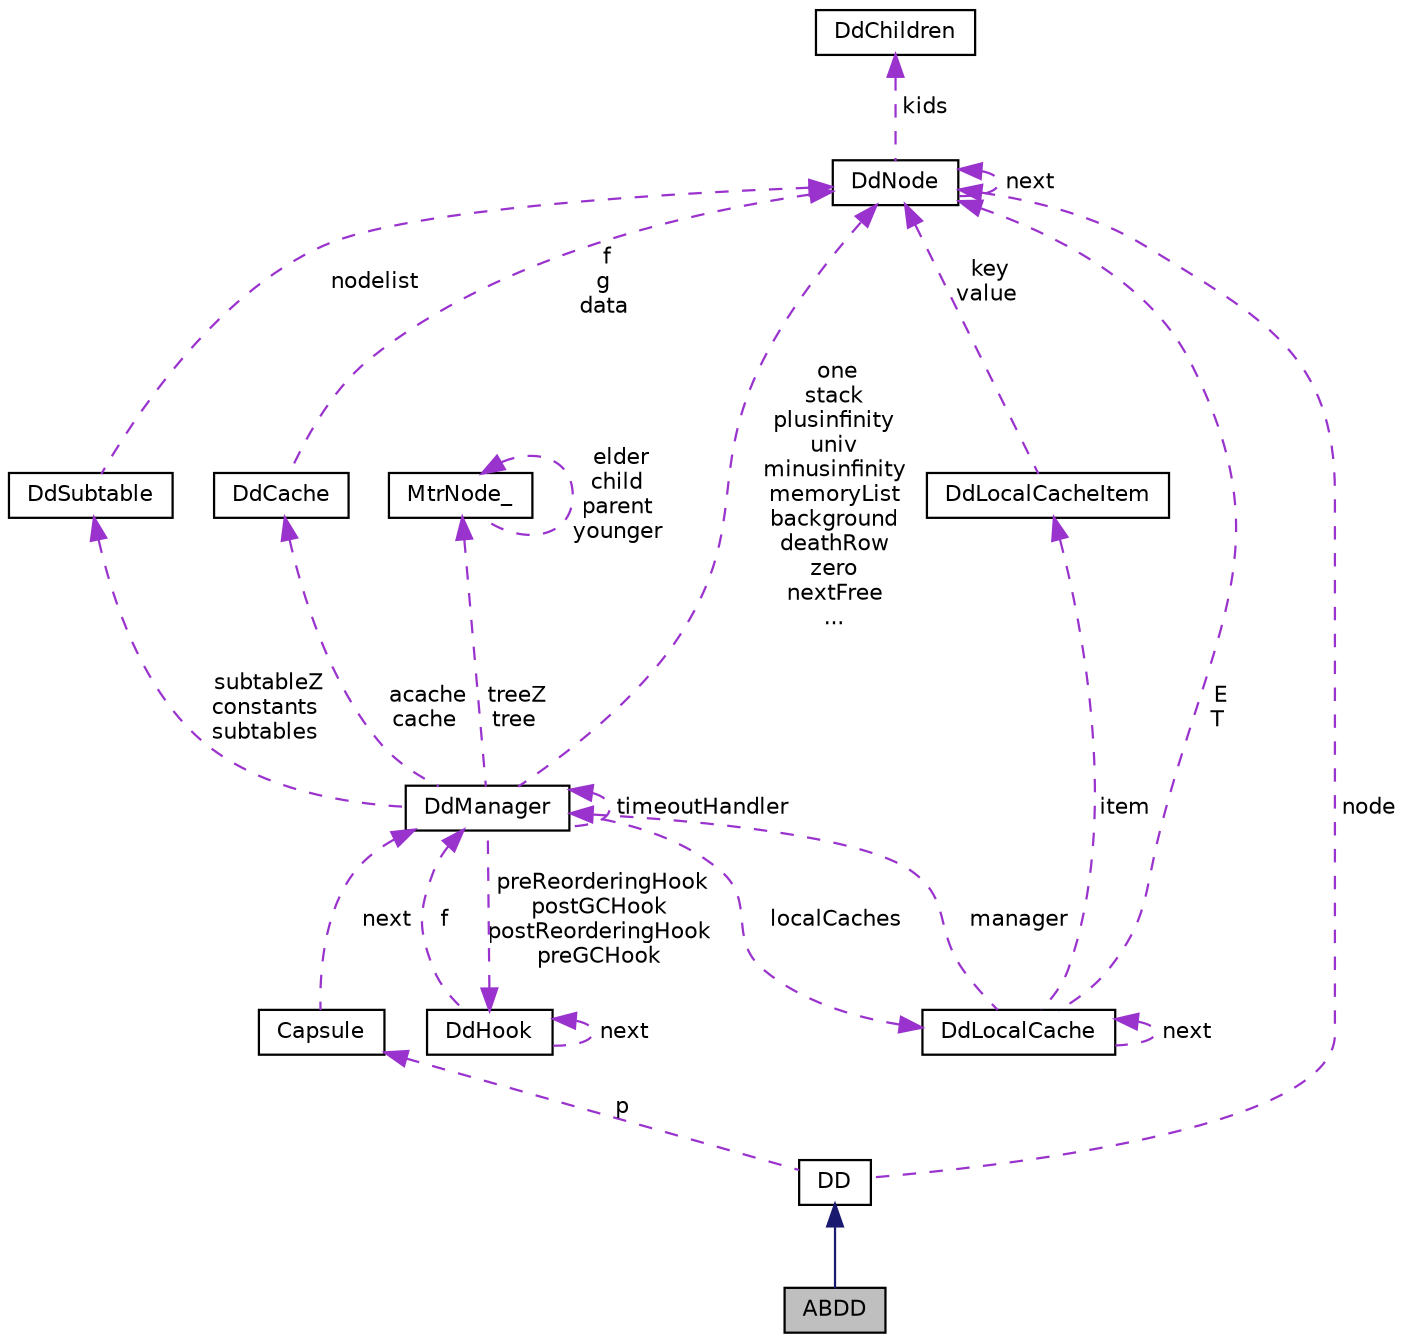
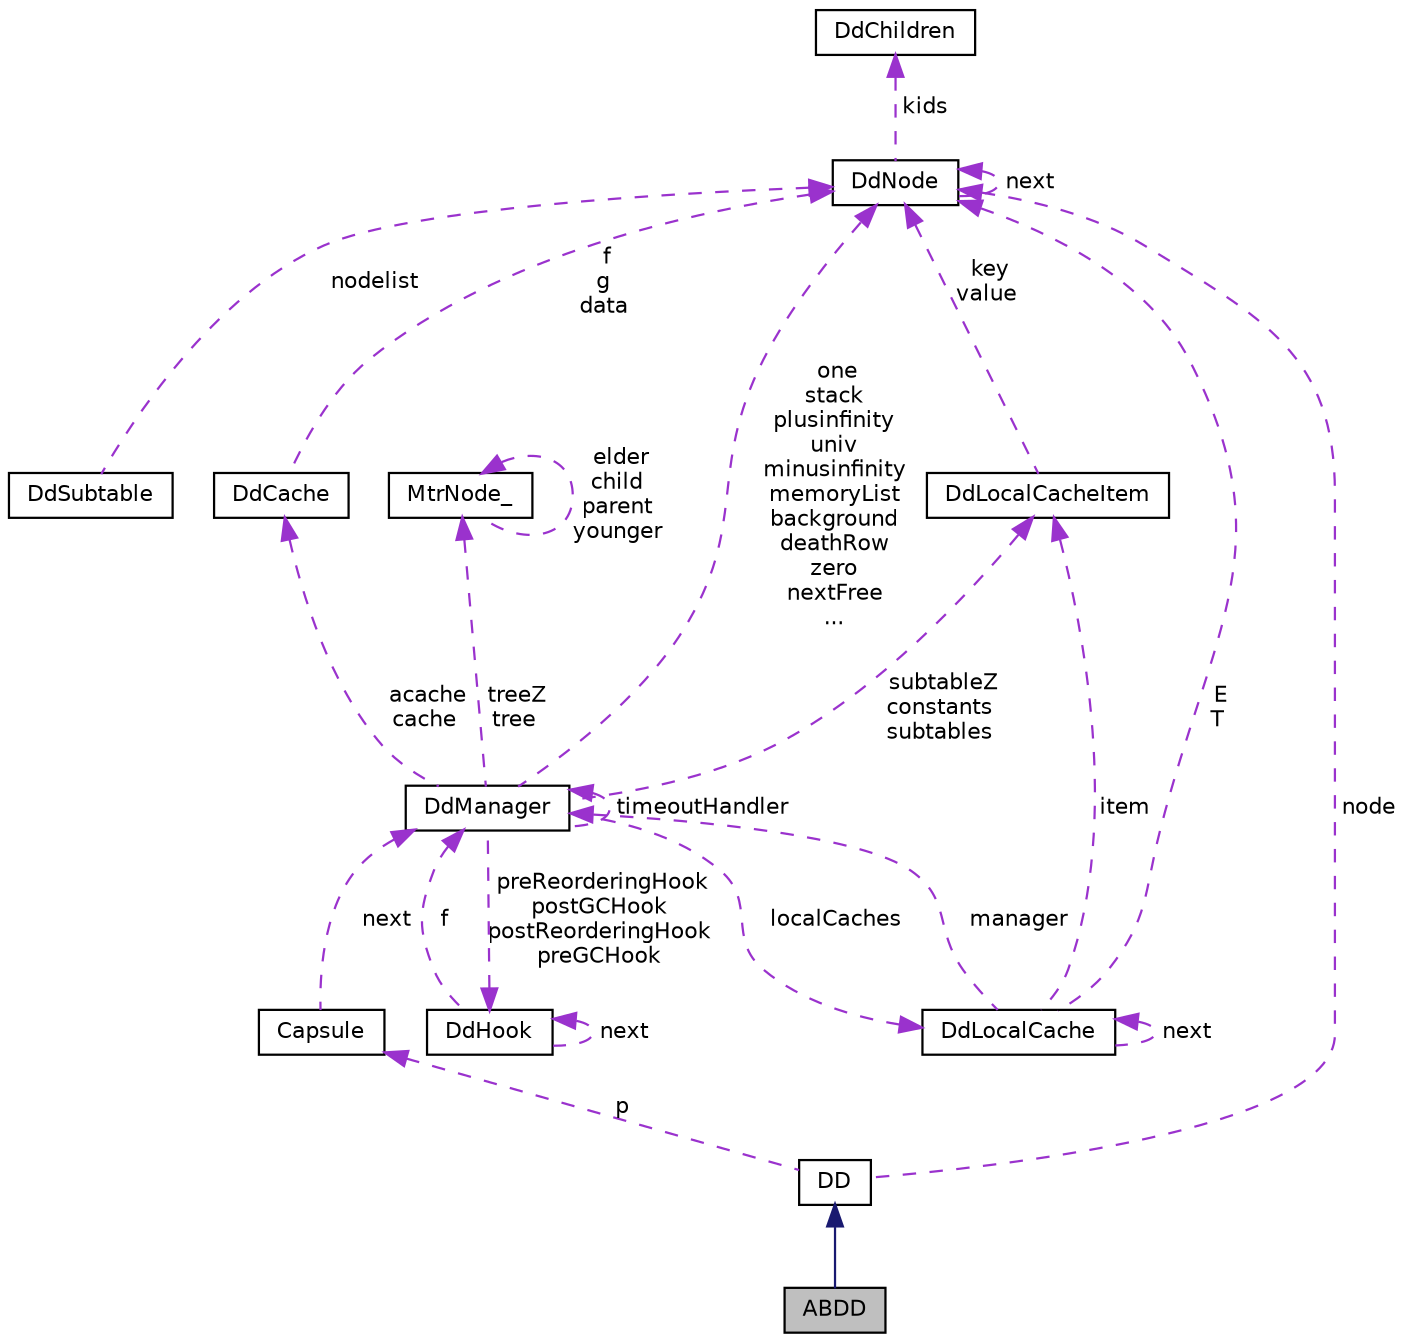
(198, 736) -> (822, 717)
